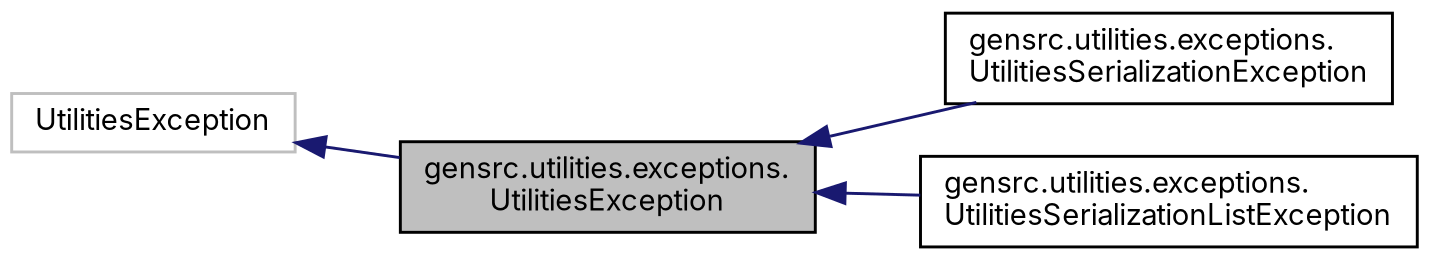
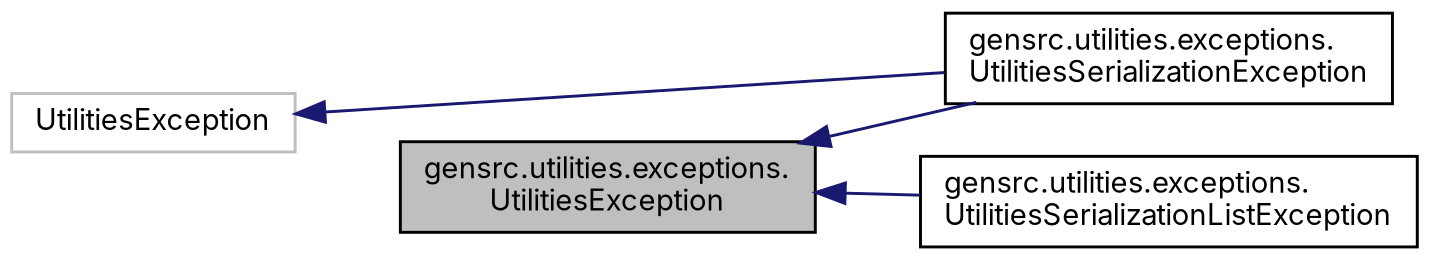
(362, 152) -> (635, 92)
